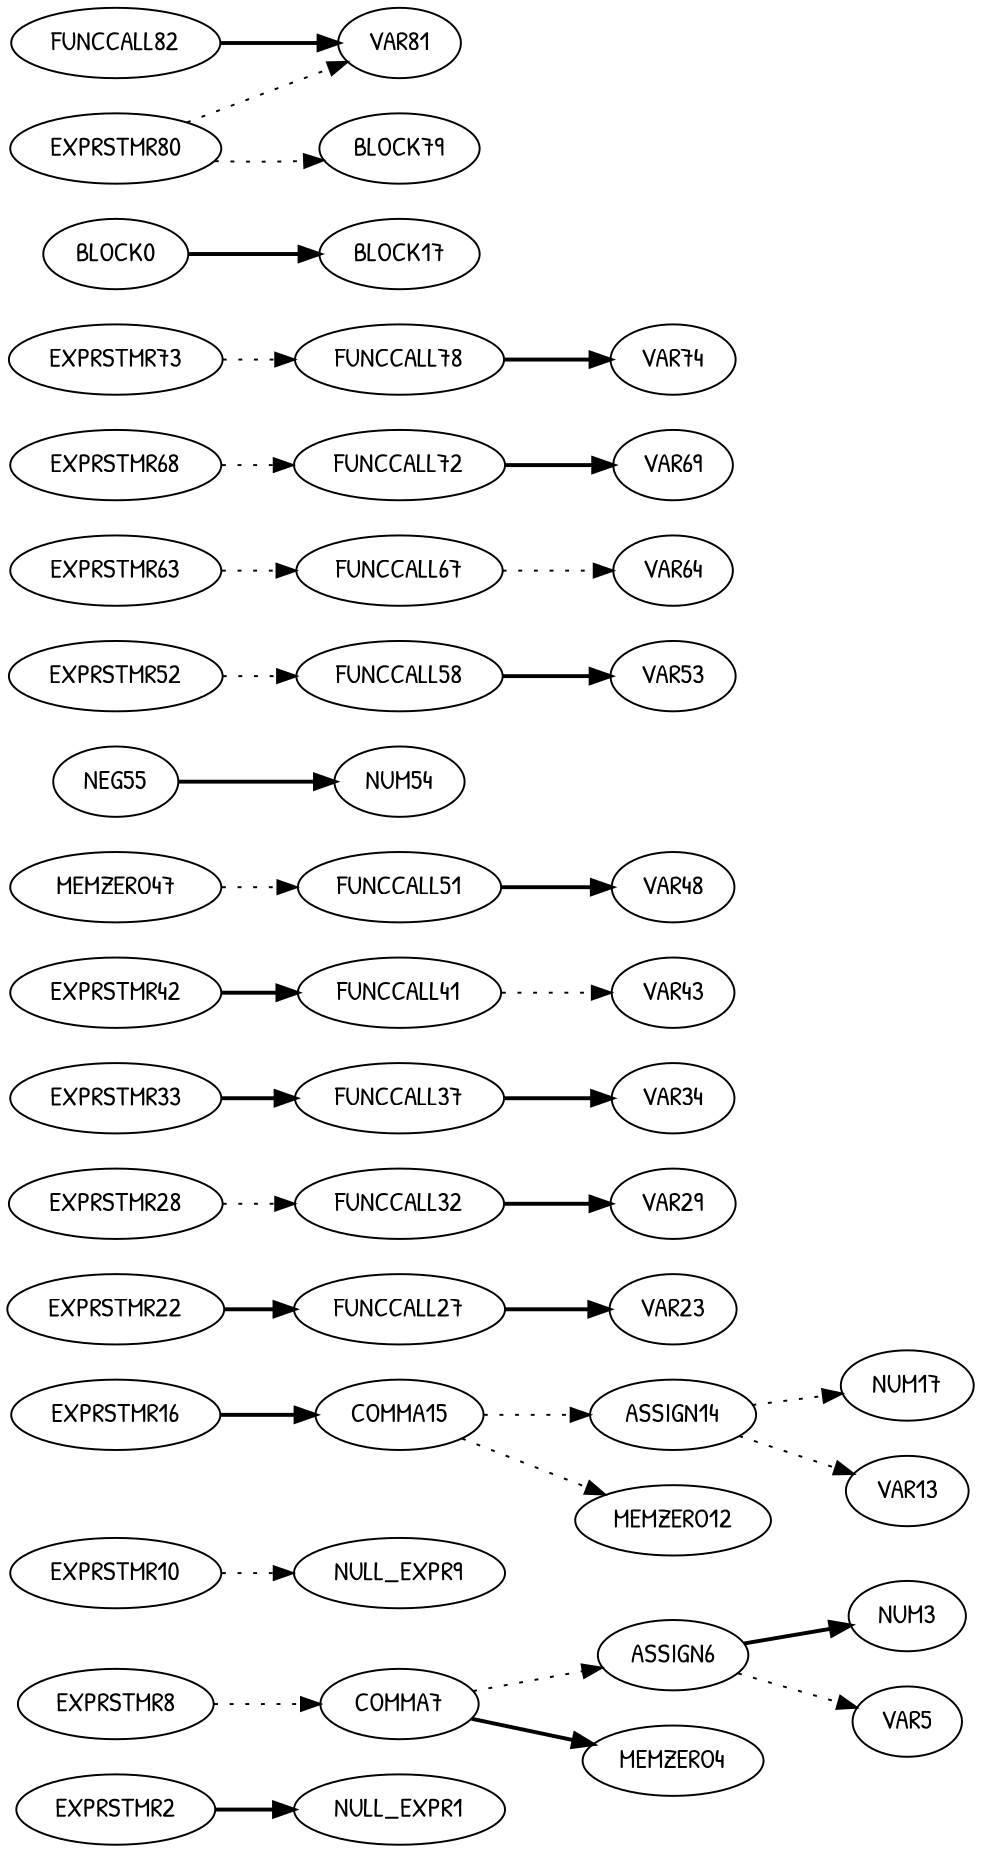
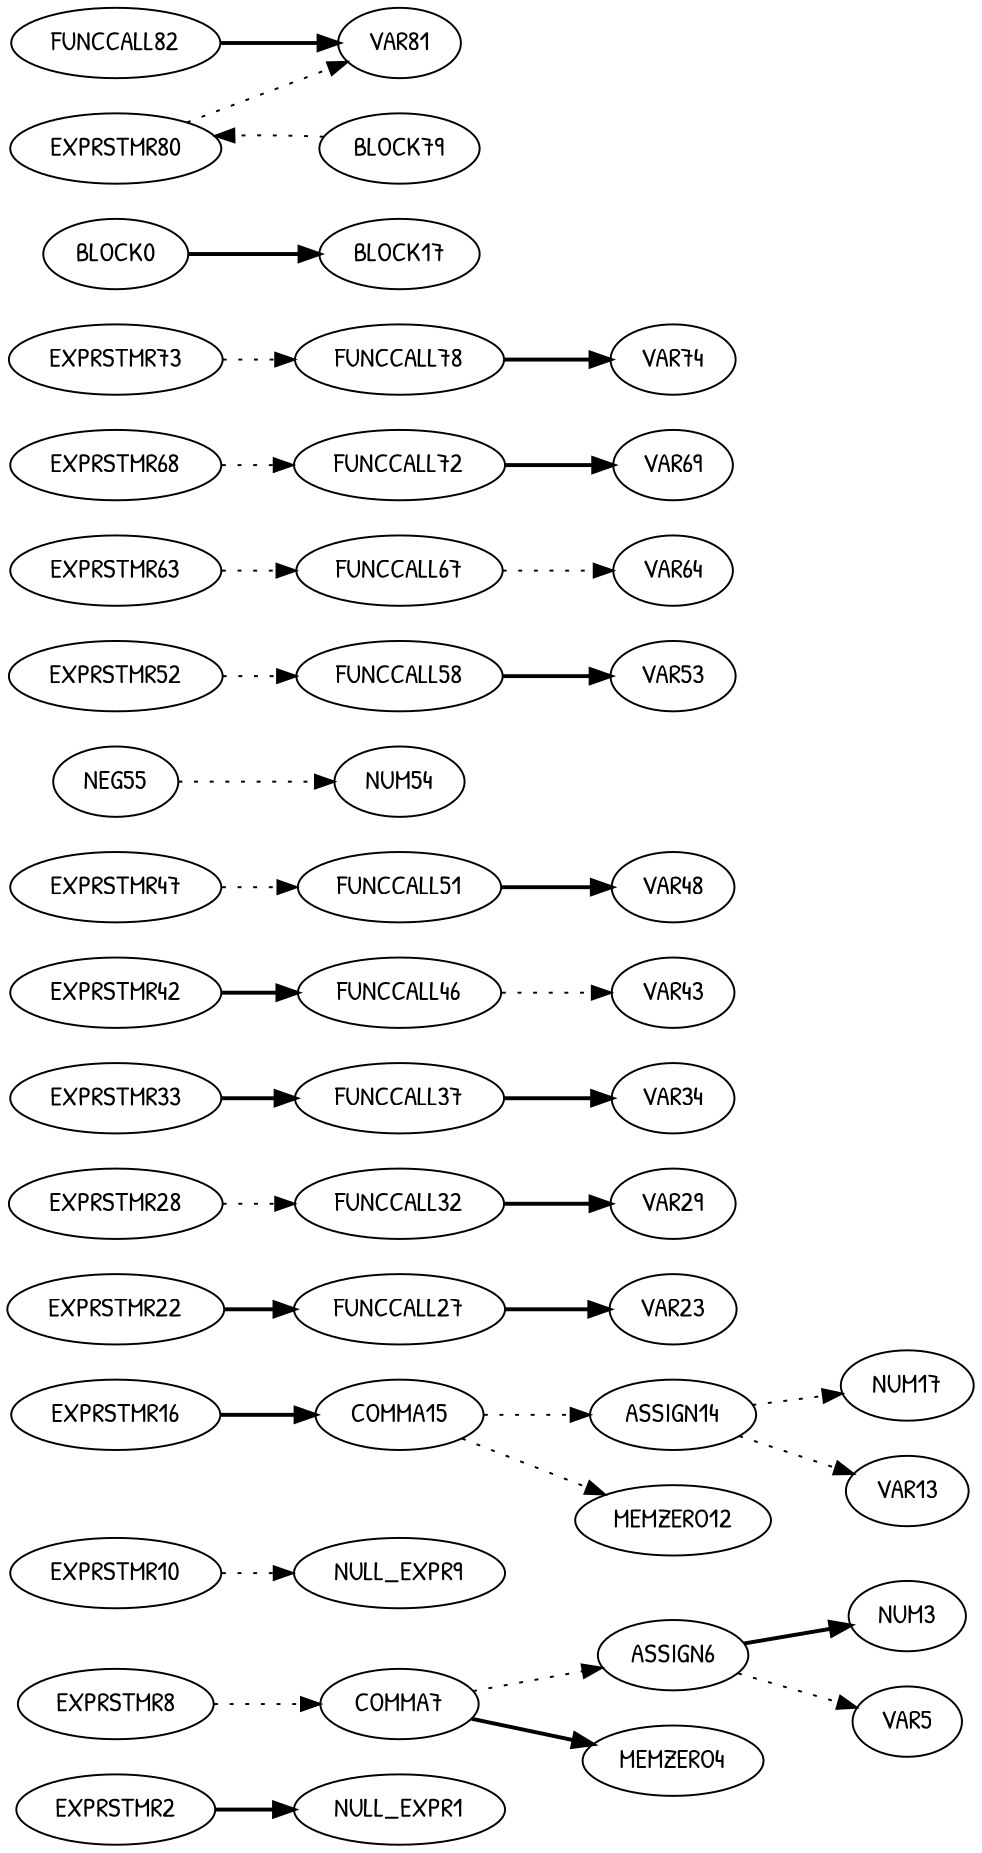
(259, 162) -> (279, 135)
(246, 782) -> (246, 782)
(116, 887) -> (116, 887)
(400, 993) -> (400, 993)
